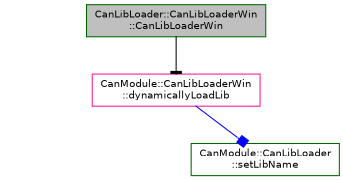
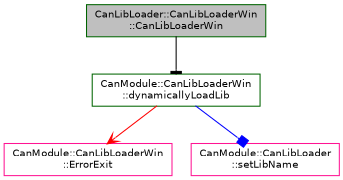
(176, 90) -> (176, 90)
none -> (88, 160)
(265, 160) -> (265, 160)
